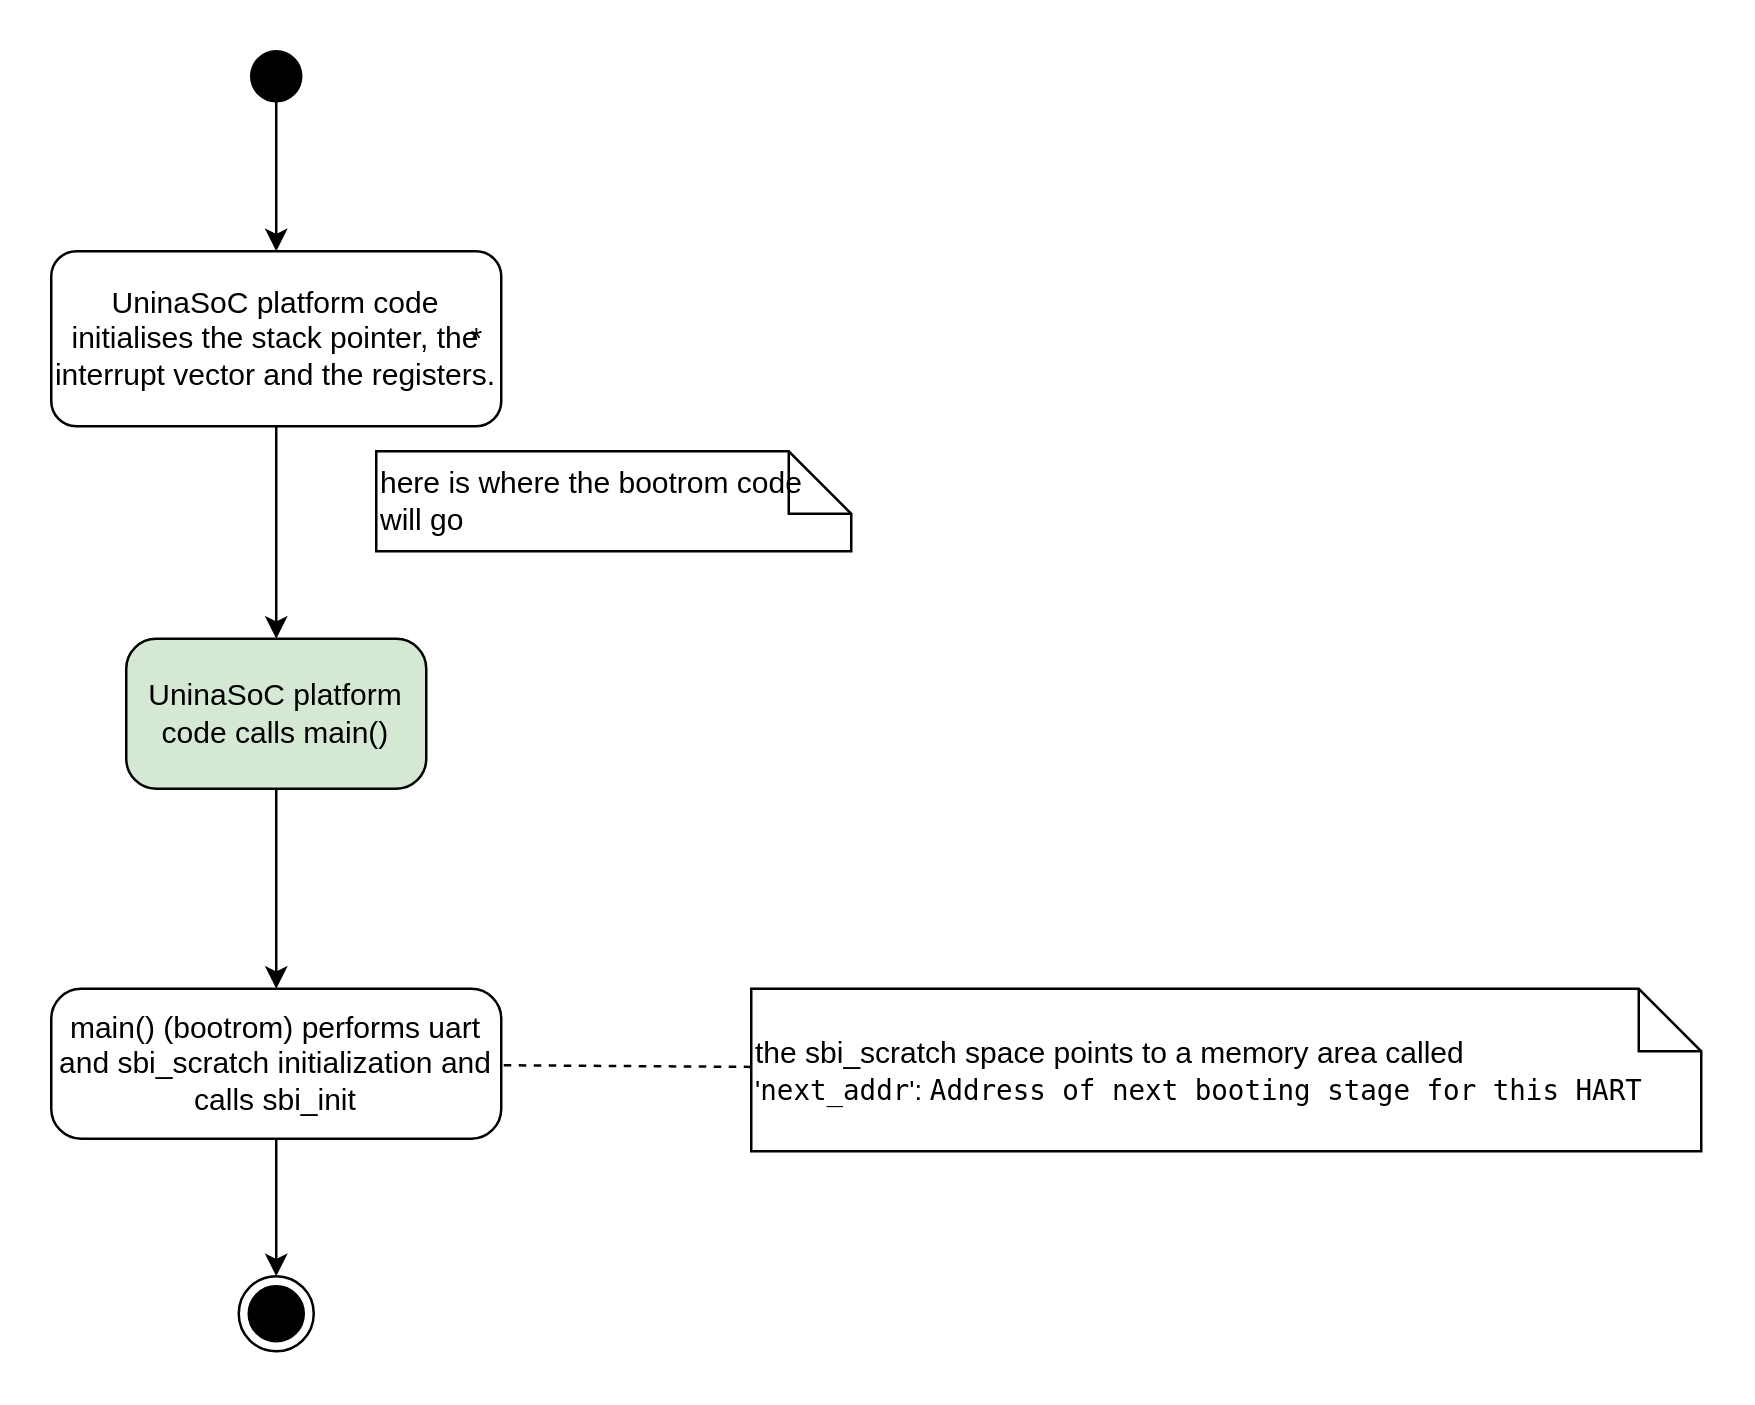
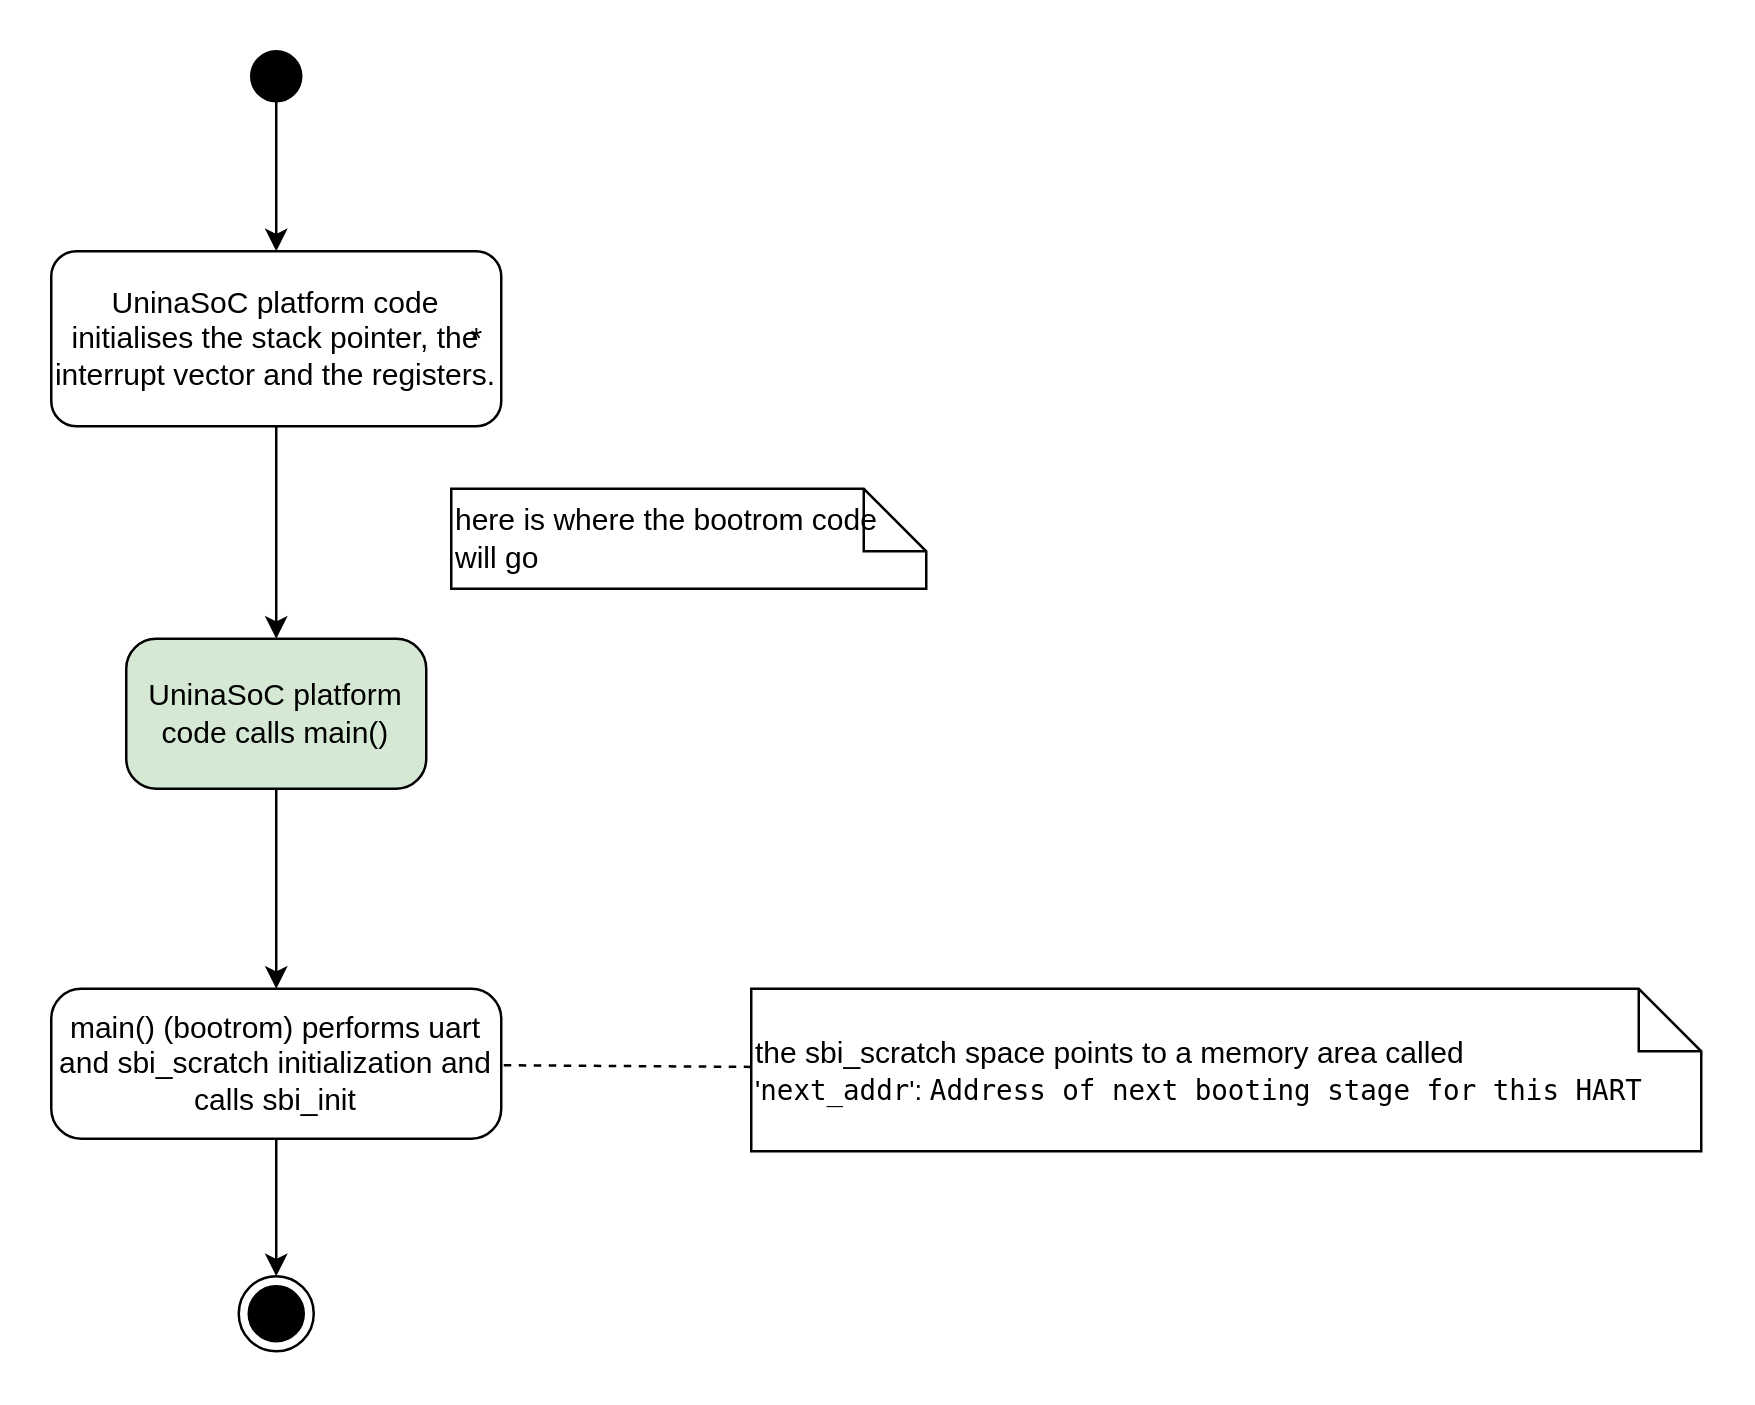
(614, 501) -> (689, 539)
